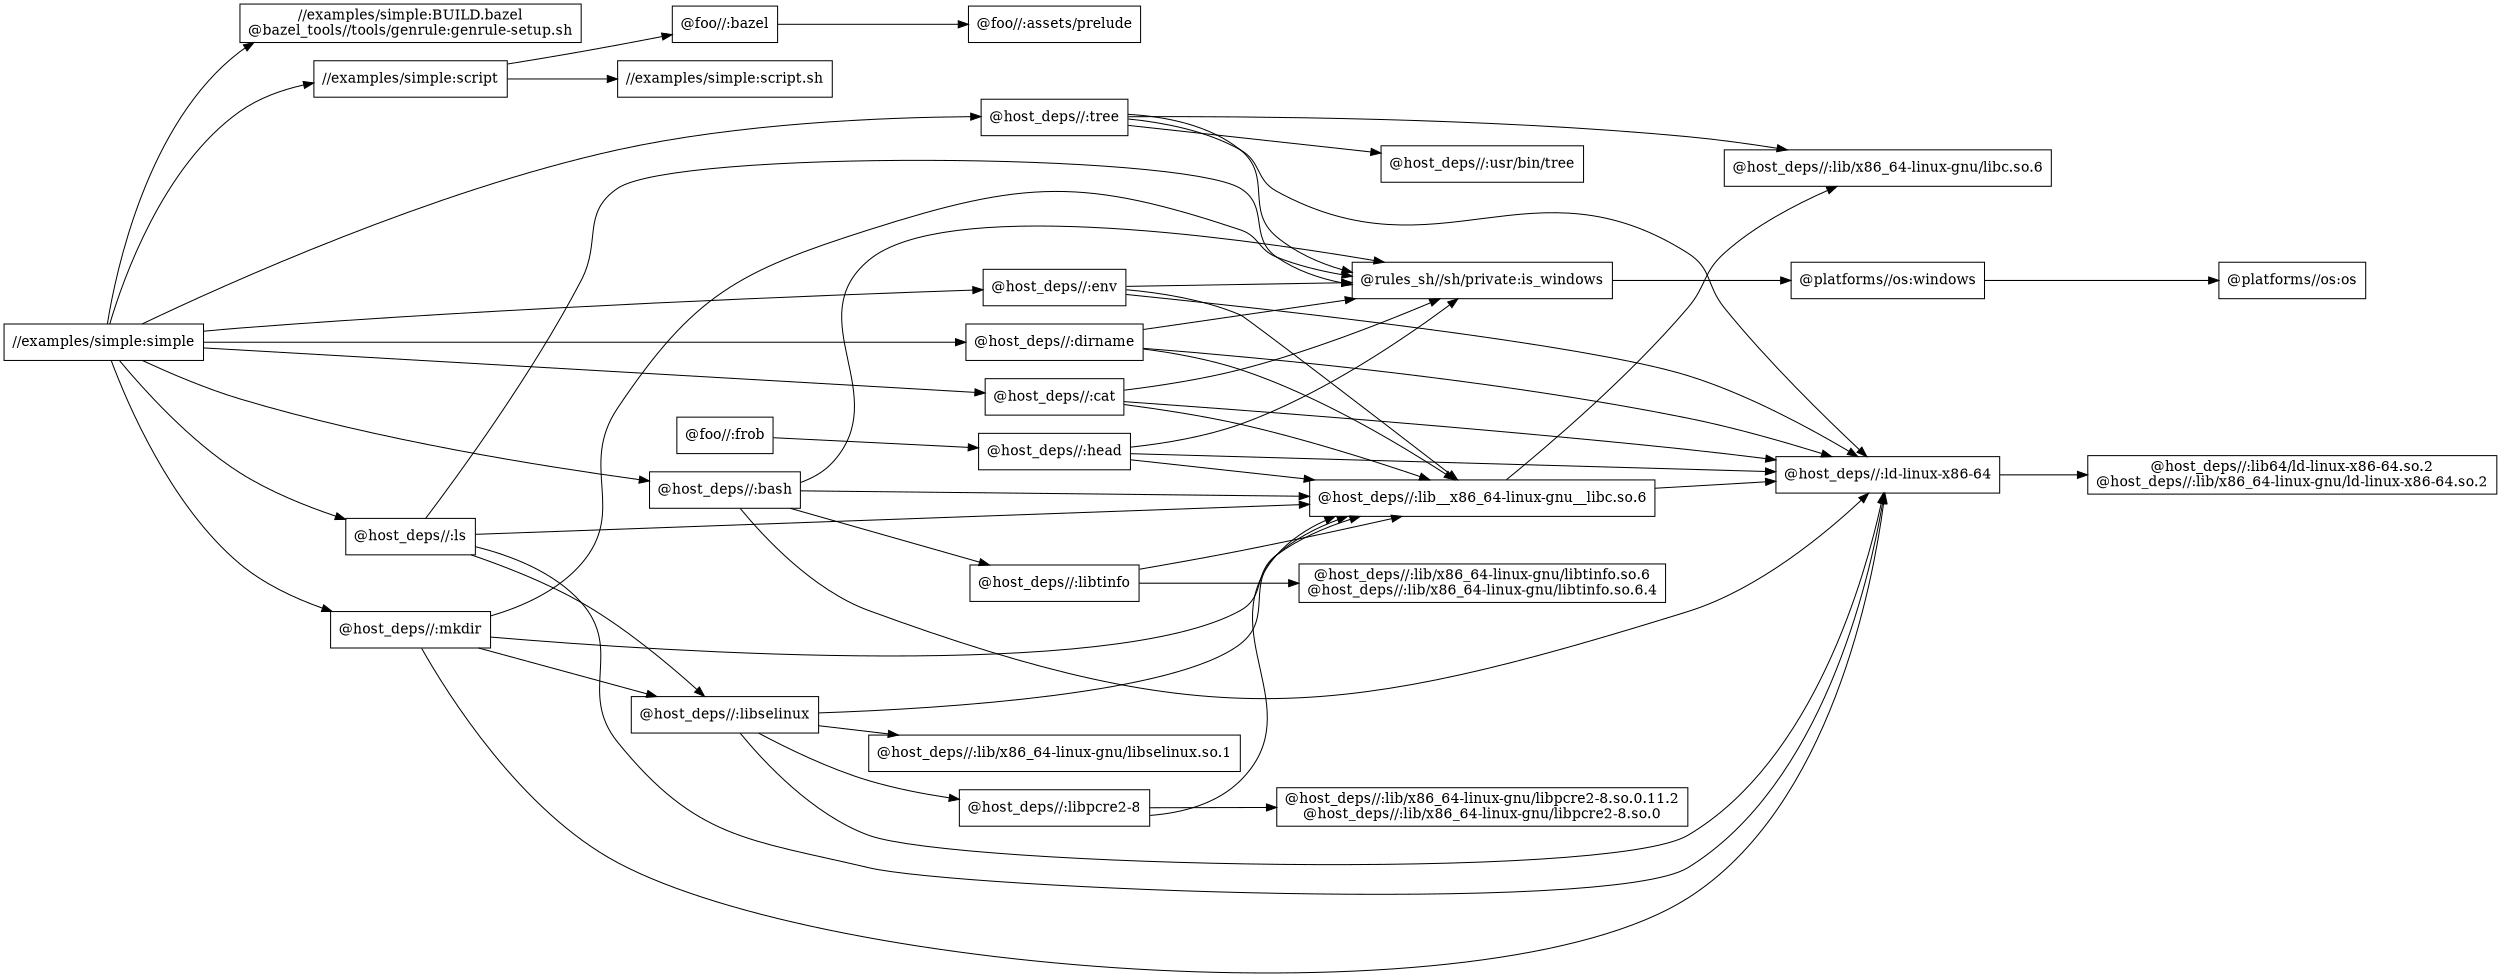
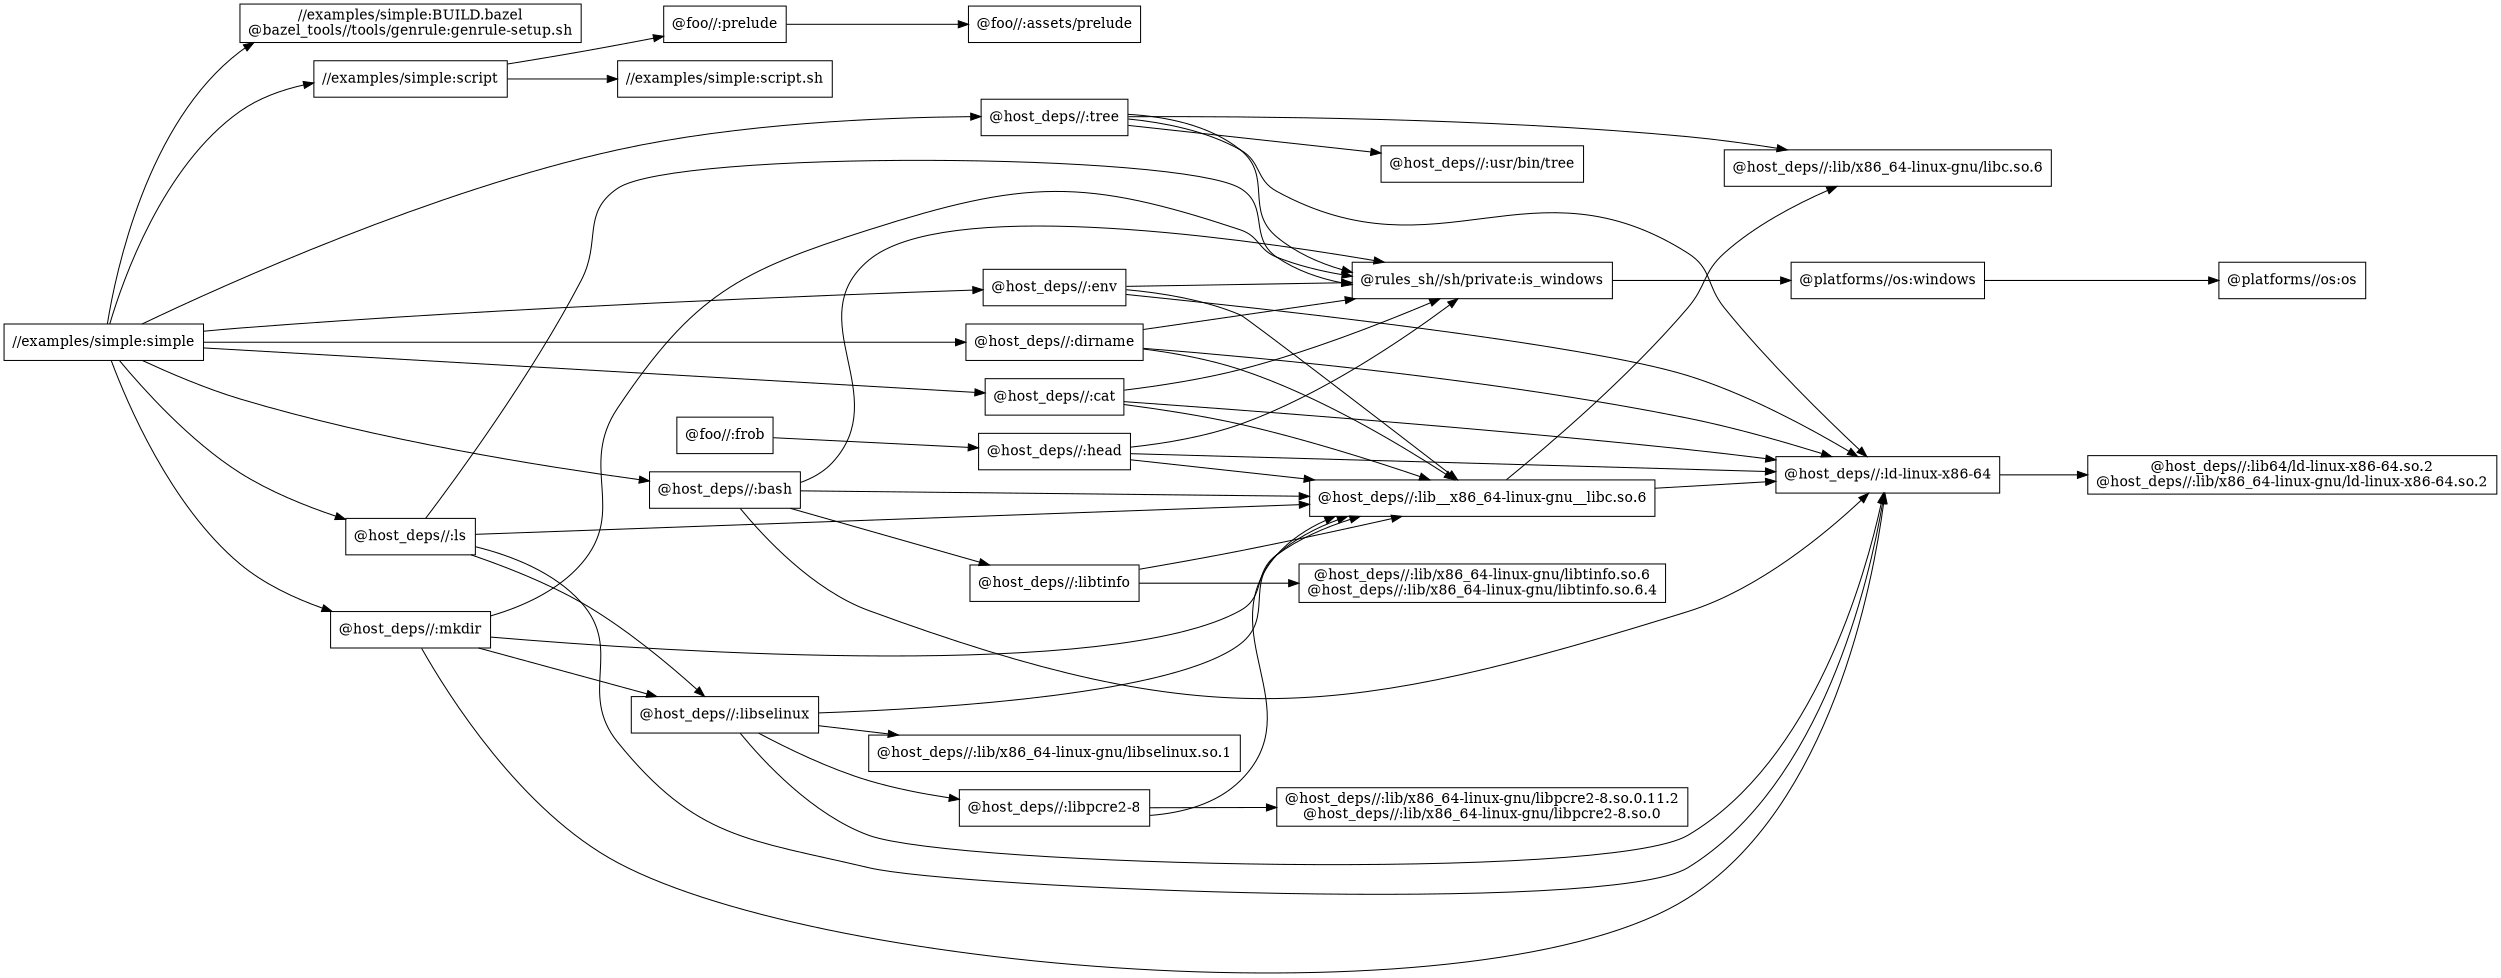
(725, 24) -> (725, 24)
